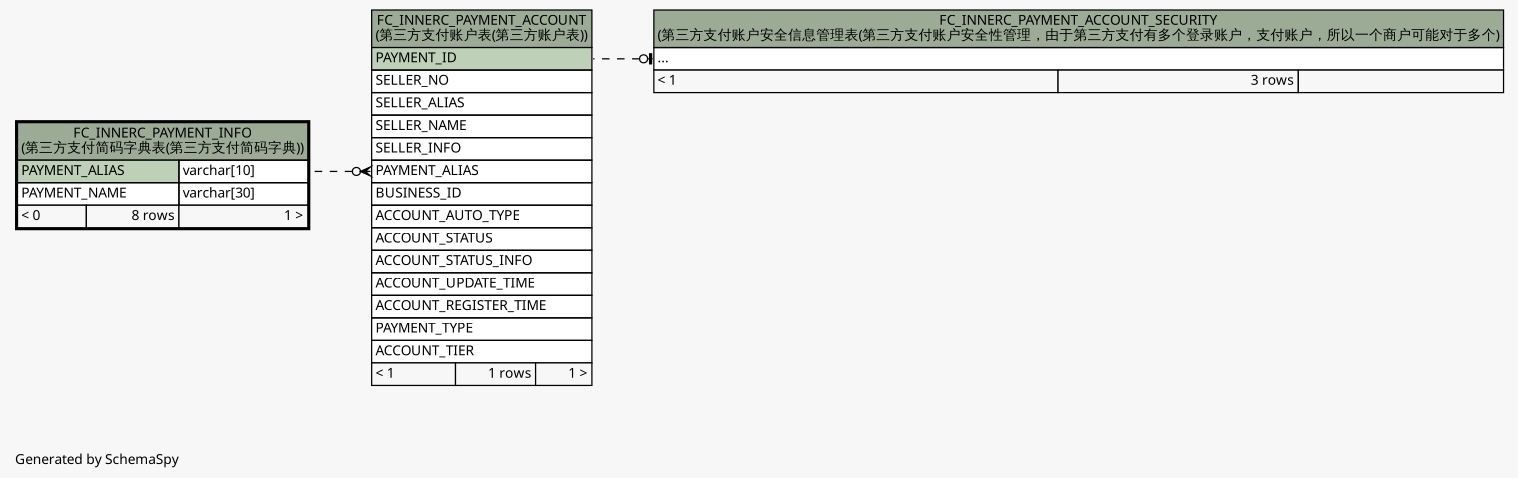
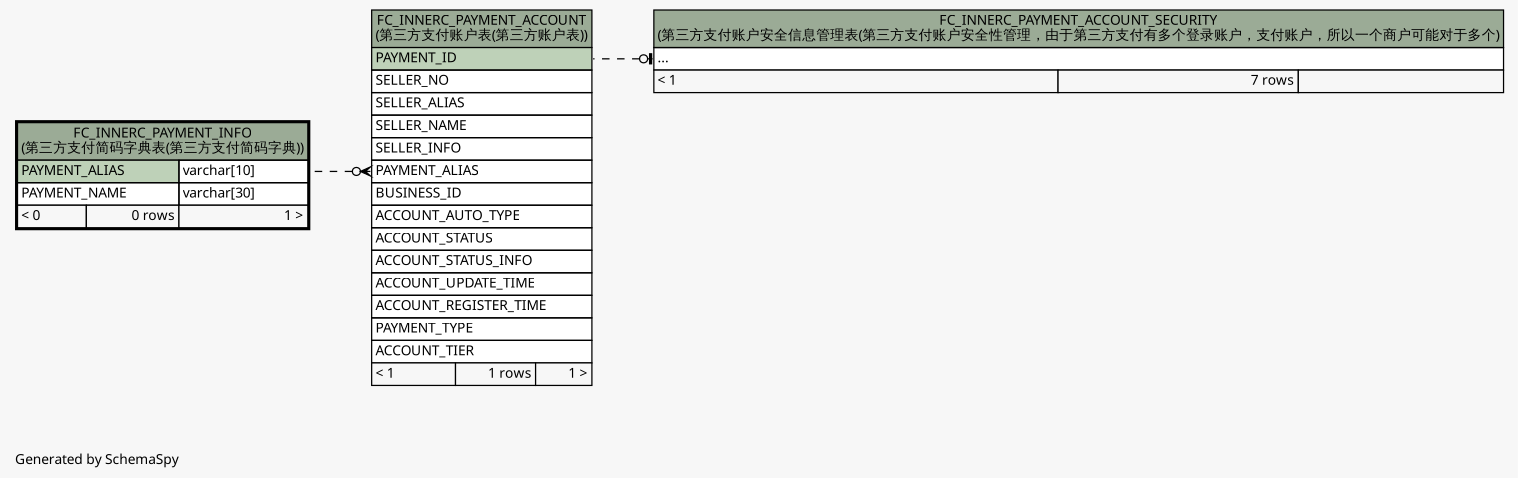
(1273, 81) -> (1273, 81)
(153, 216) -> (153, 216)
